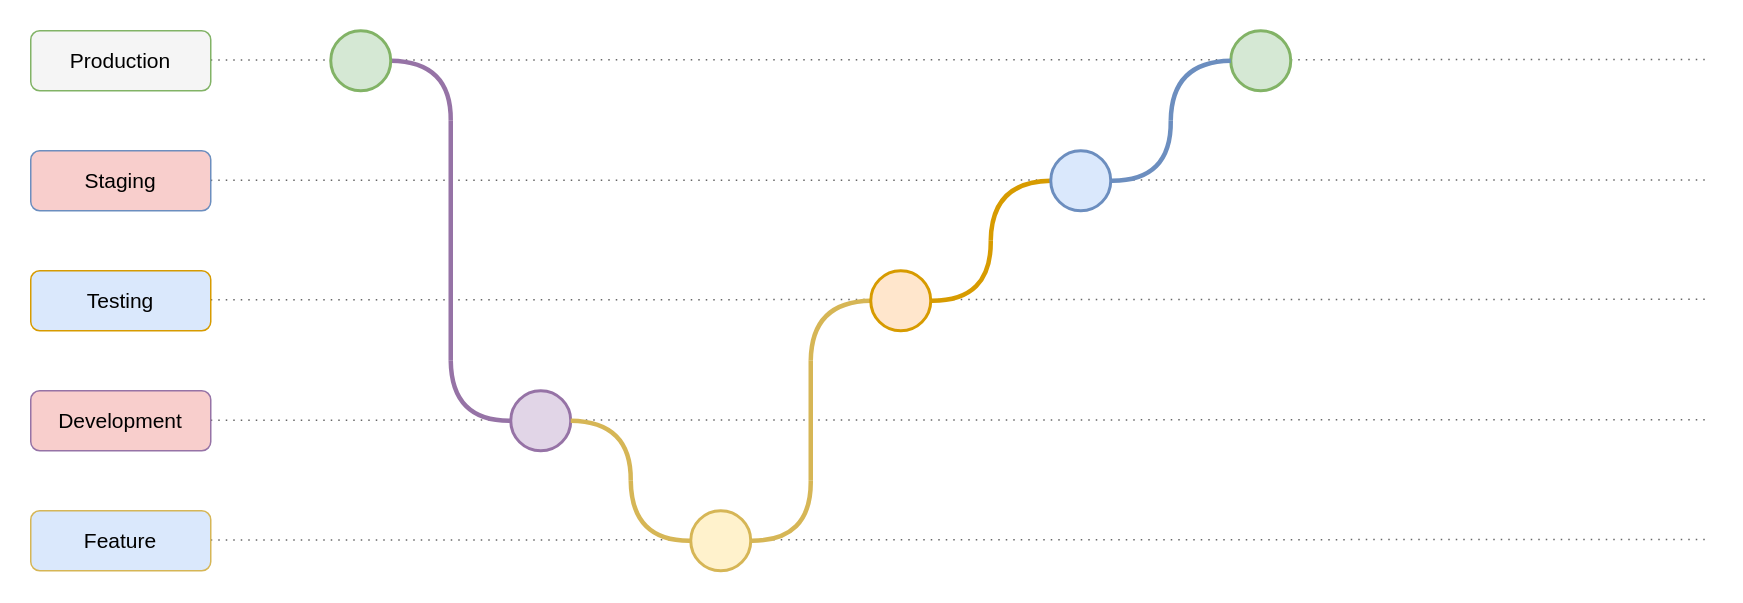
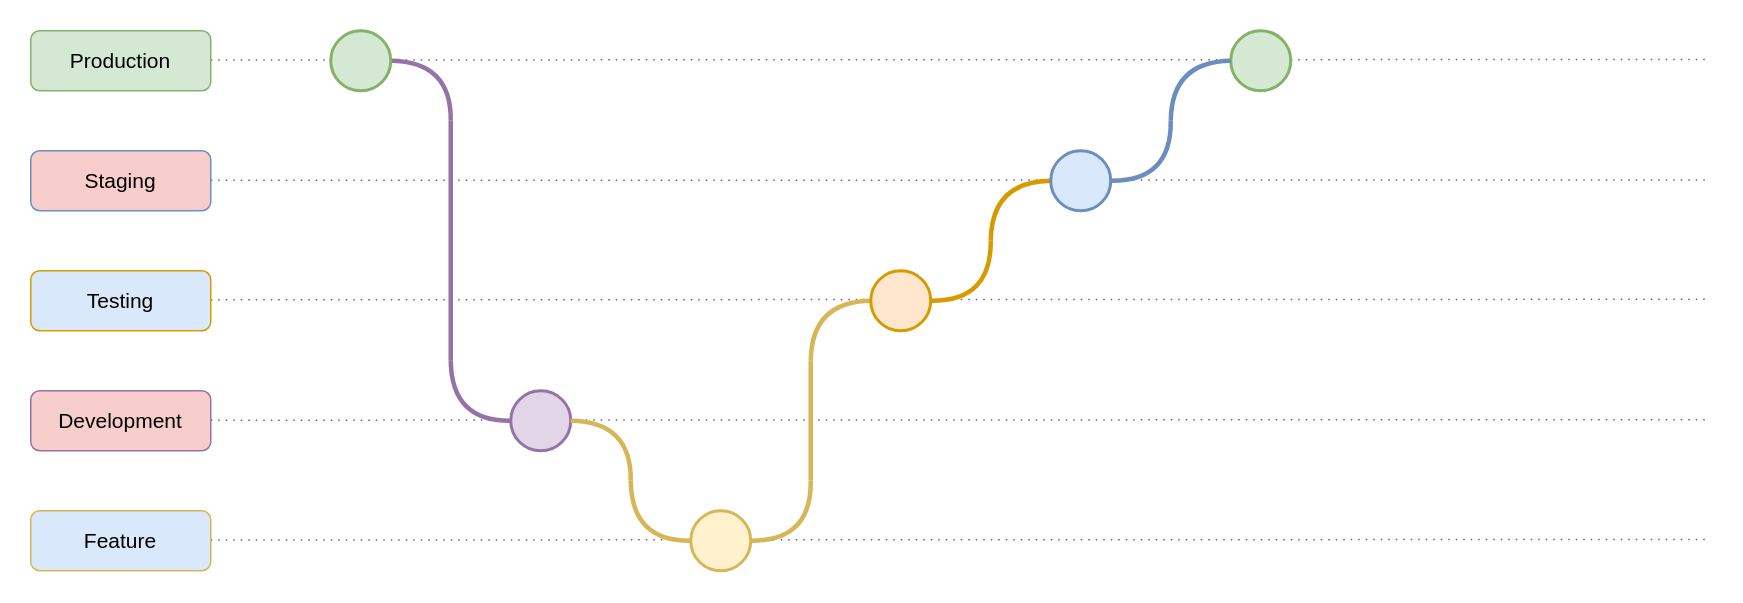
(121, 61) -> (121, 61)
